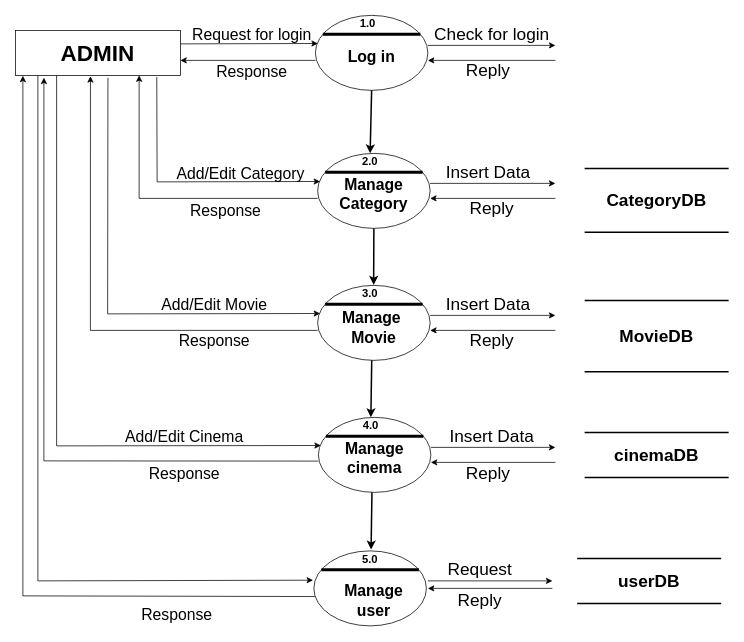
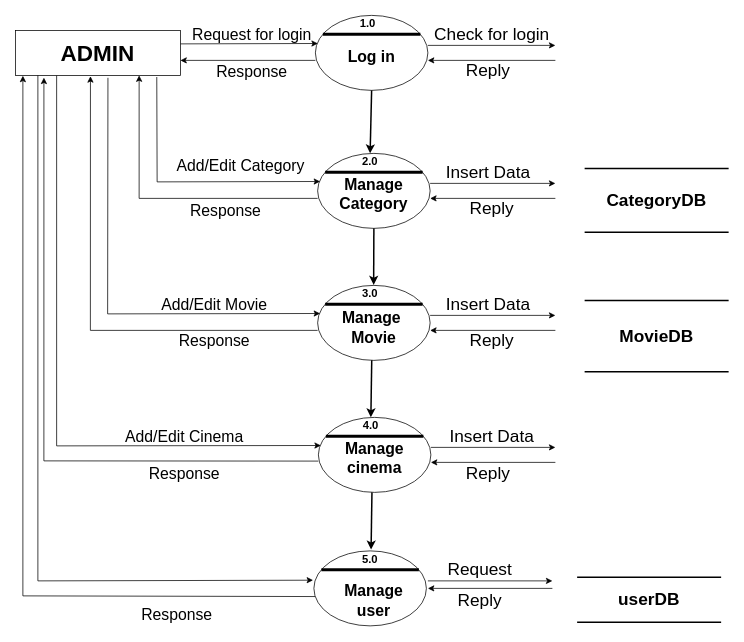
(240, 173) -> (240, 165)
(657, 455) -> none
(649, 581) -> (649, 600)
